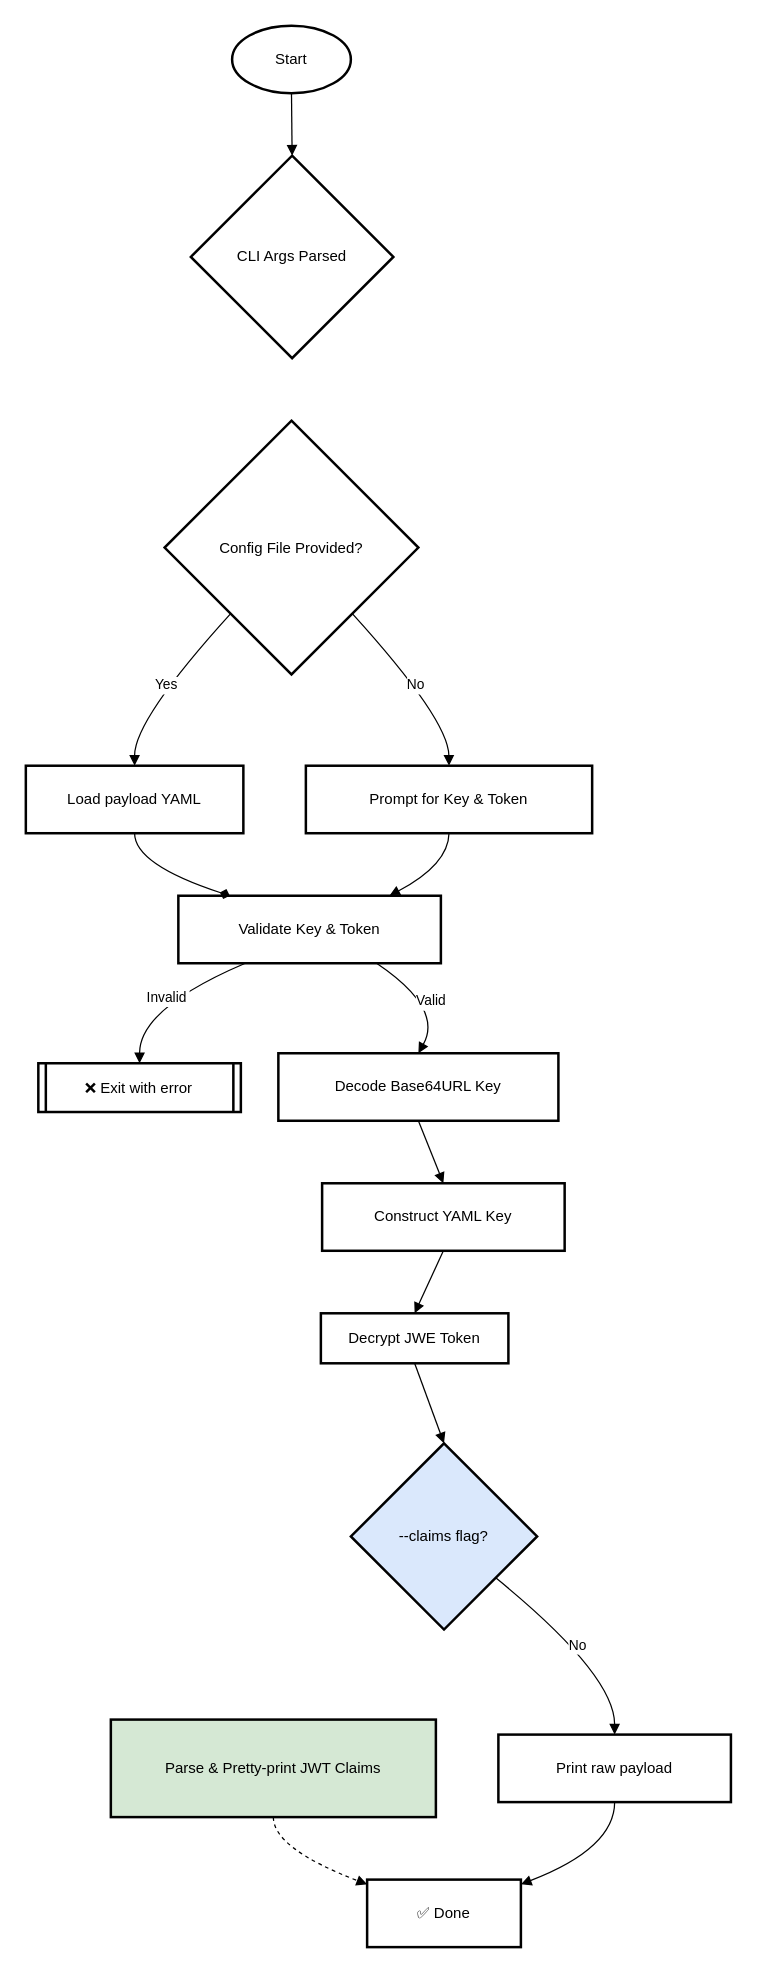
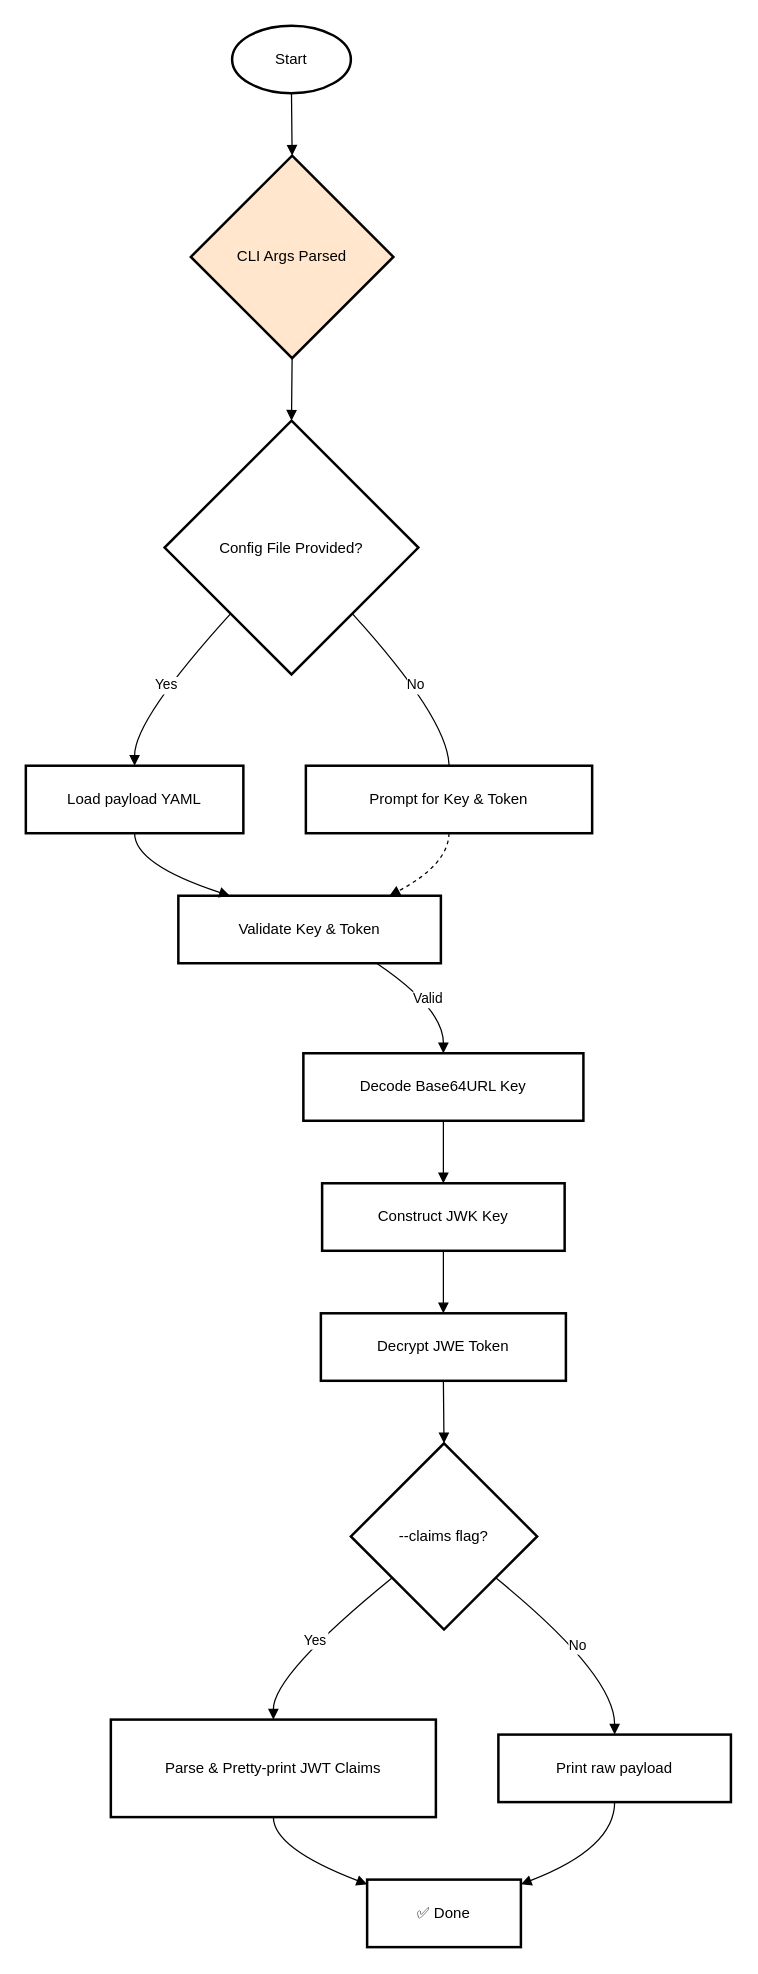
(292, 257) -> (292, 257)
none -> (292, 385)
(436, 721) -> (436, 725)
(430, 869) -> (430, 869)
(219, 892) -> (218, 892)
(181, 997) -> none
(418, 1087) -> (443, 1087)
(139, 1088) -> none
(443, 1217) -> (443, 1217)
(414, 1338) -> (443, 1347)
(444, 1536) -> (444, 1536)
none -> (325, 1636)
(273, 1768) -> (273, 1768)
(309, 1858) -> (309, 1858)
